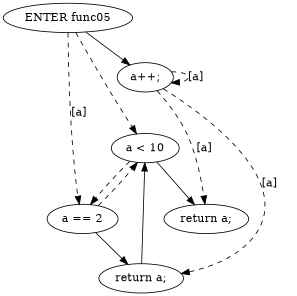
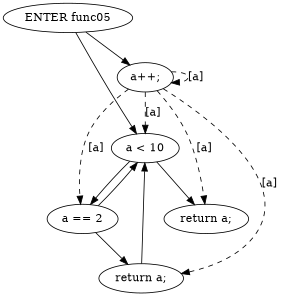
(103, 80) -> (103, 80)
none -> (145, 109)
(71, 115) -> (88, 135)
(112, 179) -> (112, 179)
(116, 188) -> (116, 188)
